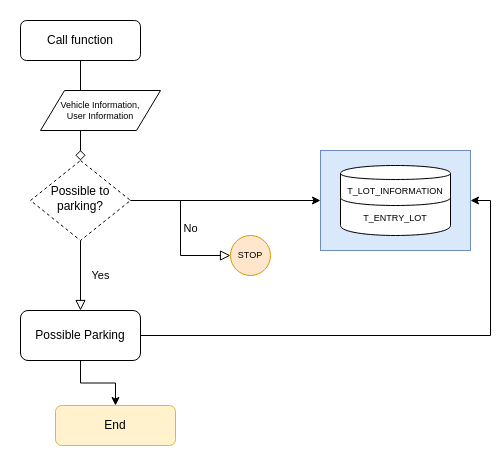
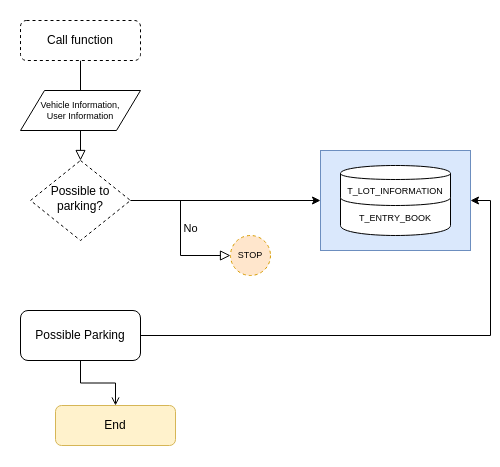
(81, 41) -> (81, 41)
(101, 111) -> (81, 111)
(81, 149) -> (81, 149)
(396, 219) -> (396, 219)
(251, 256) -> (251, 256)
(81, 270) -> none
(116, 397) -> (116, 398)
